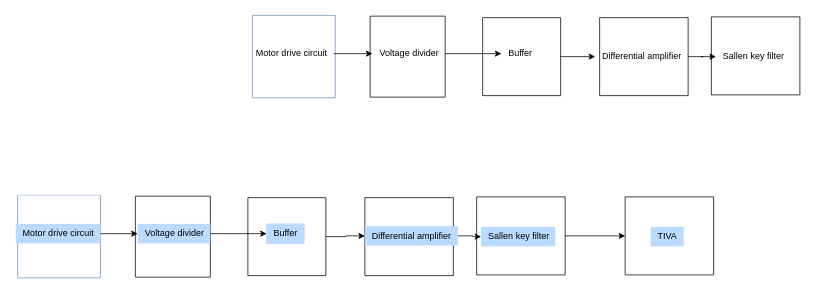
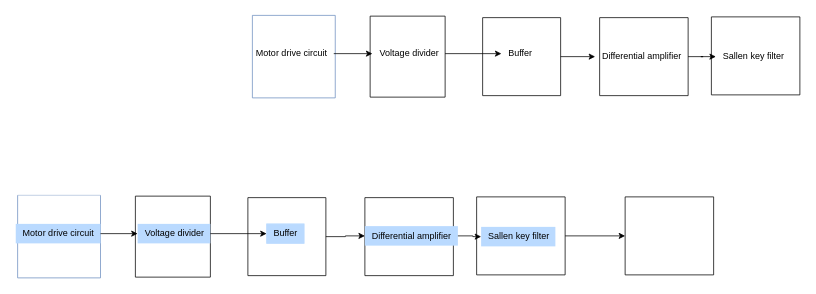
(667, 237) -> none
